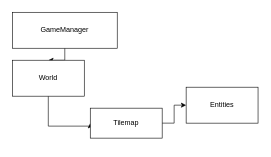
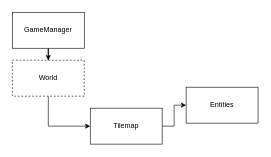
(65, 30) -> (48, 30)
(48, 78) -> (48, 78)
(126, 123) -> (126, 126)
